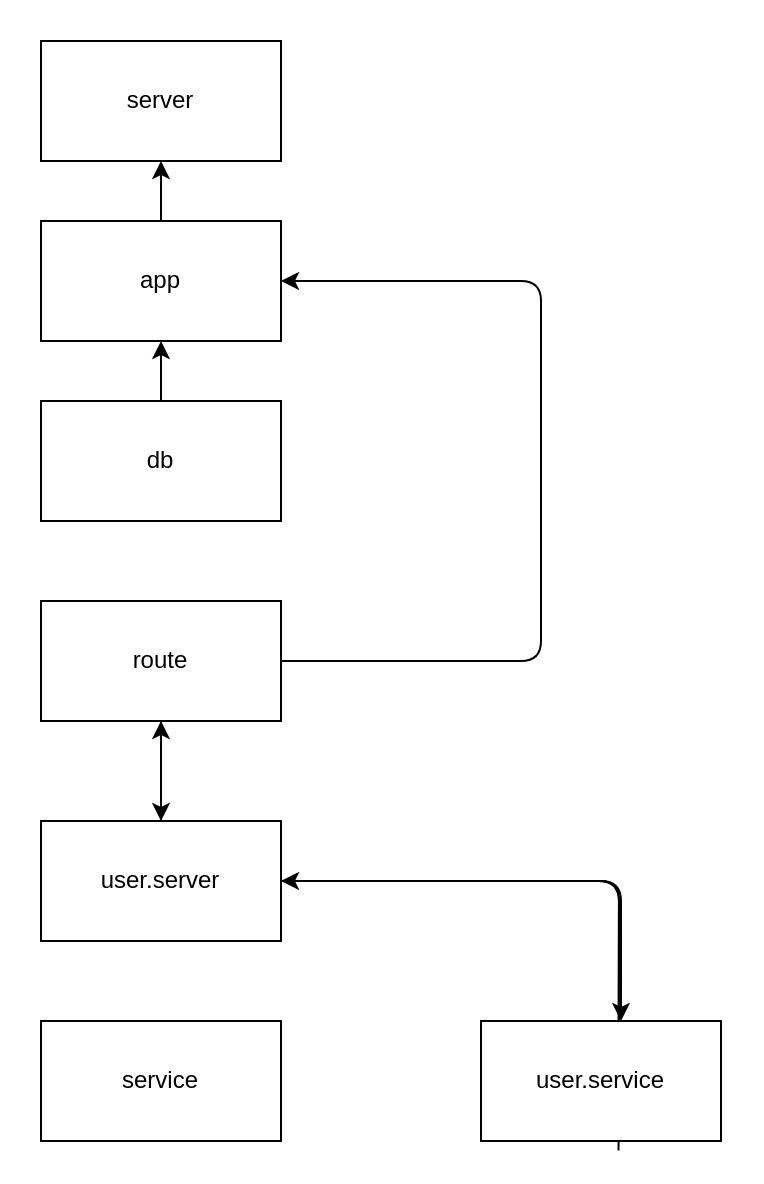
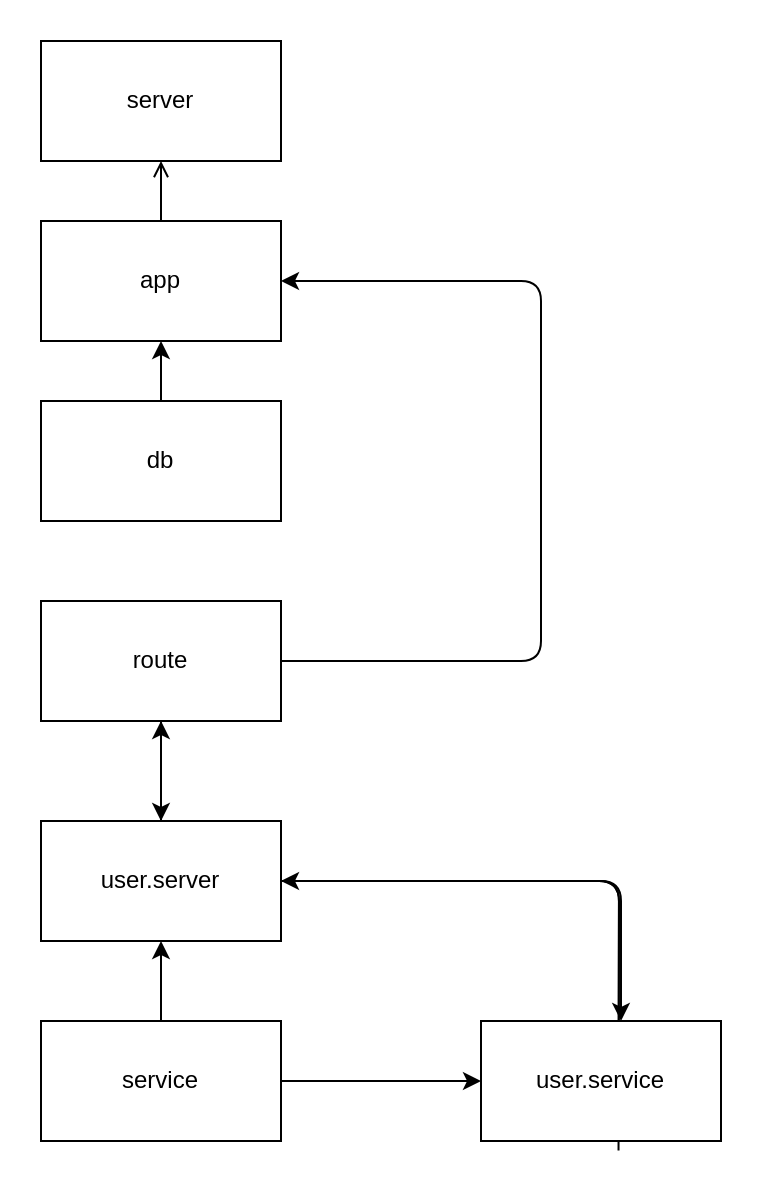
(161, 176) -> (161, 173)
none -> (161, 988)
none -> (374, 1081)
